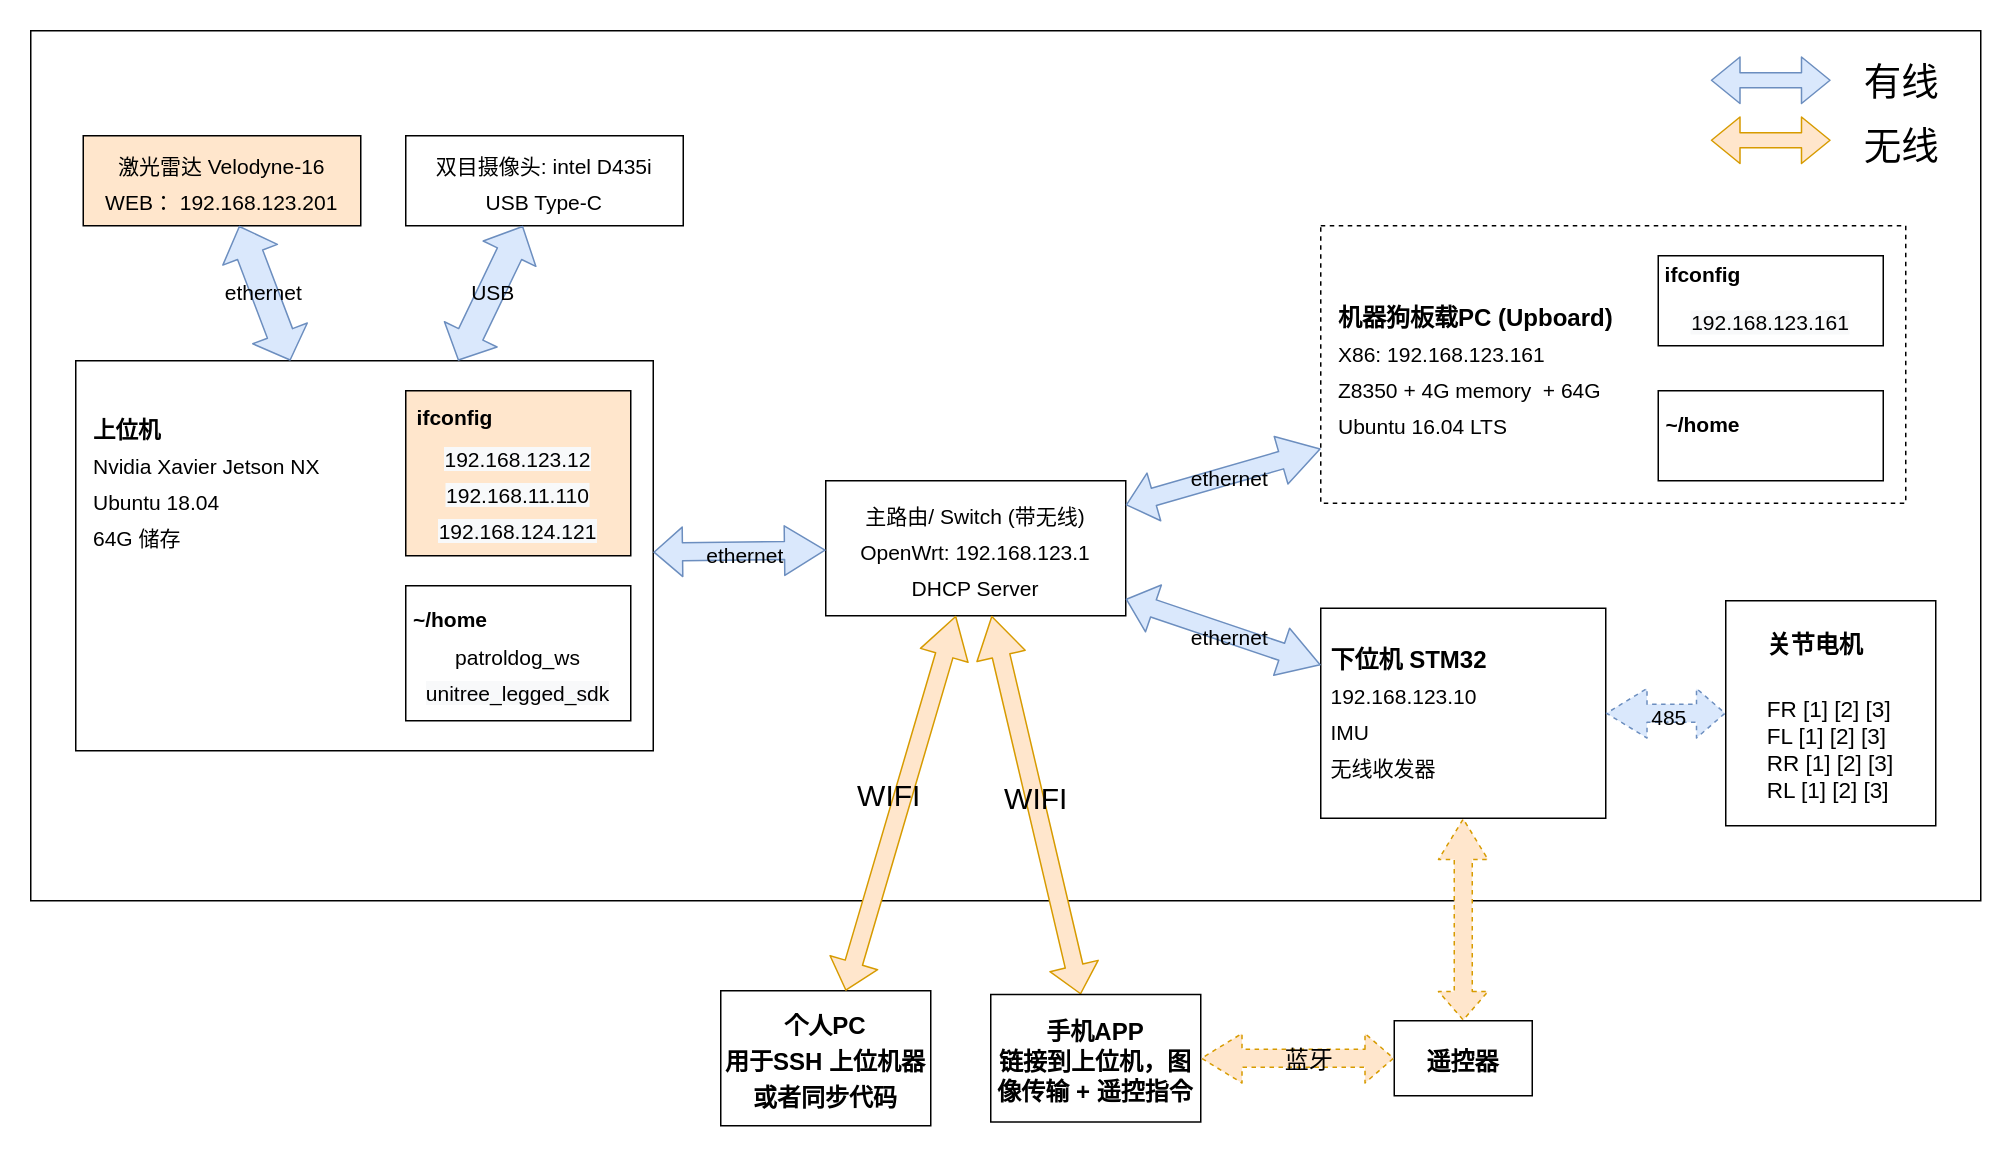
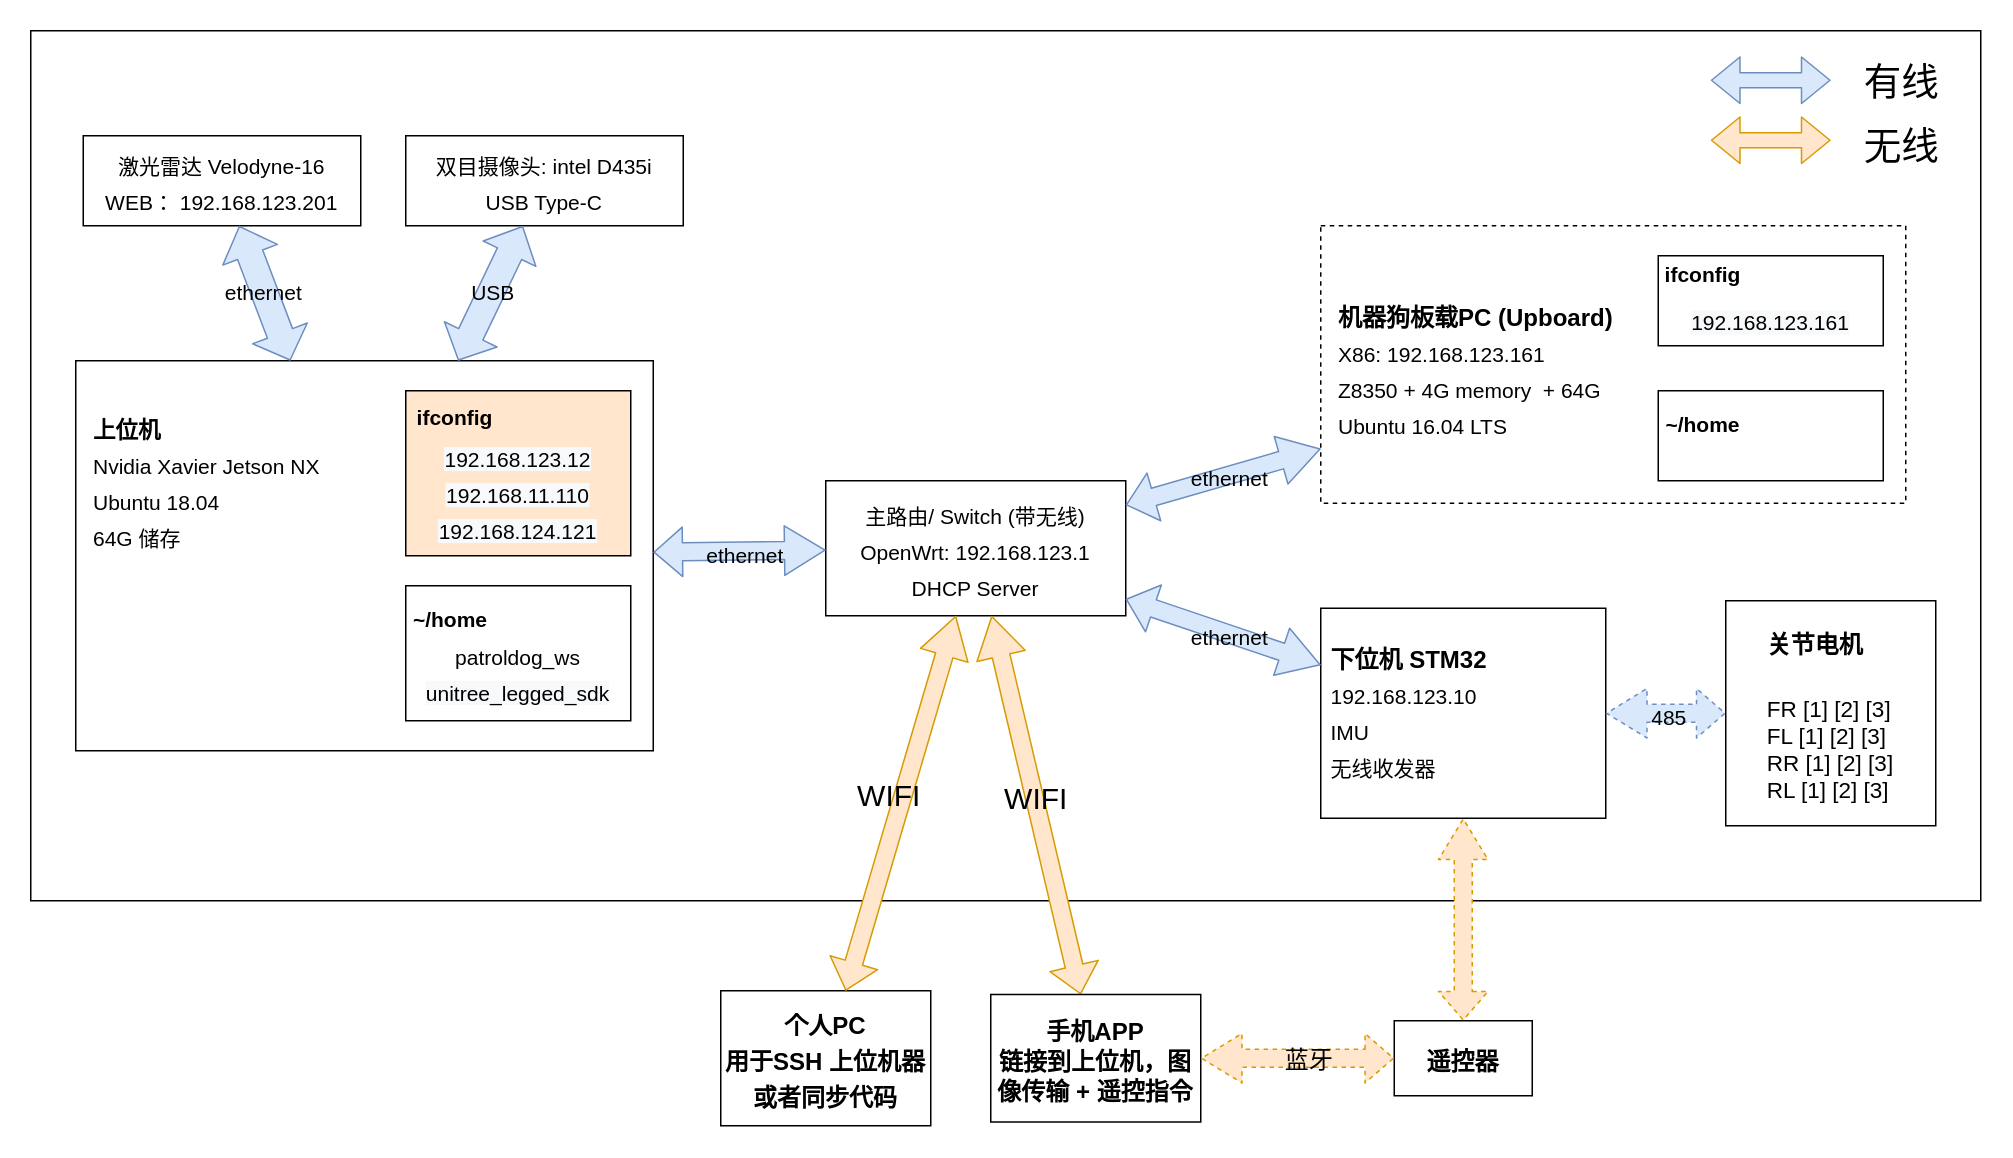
(222, 181) -> (222, 181)
